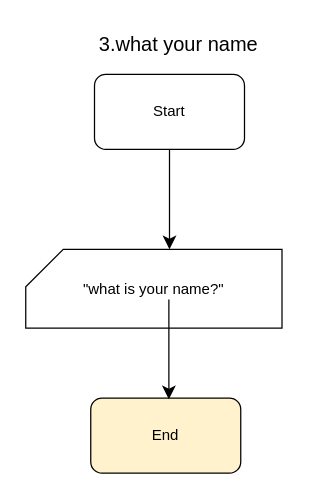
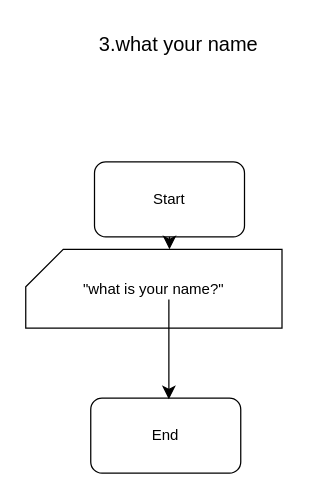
(169, 112) -> (169, 199)
(166, 436) -> (166, 436)
